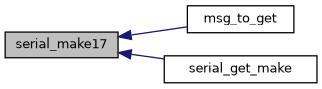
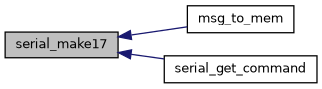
(241, 19) -> (241, 19)
(241, 69) -> (241, 69)
